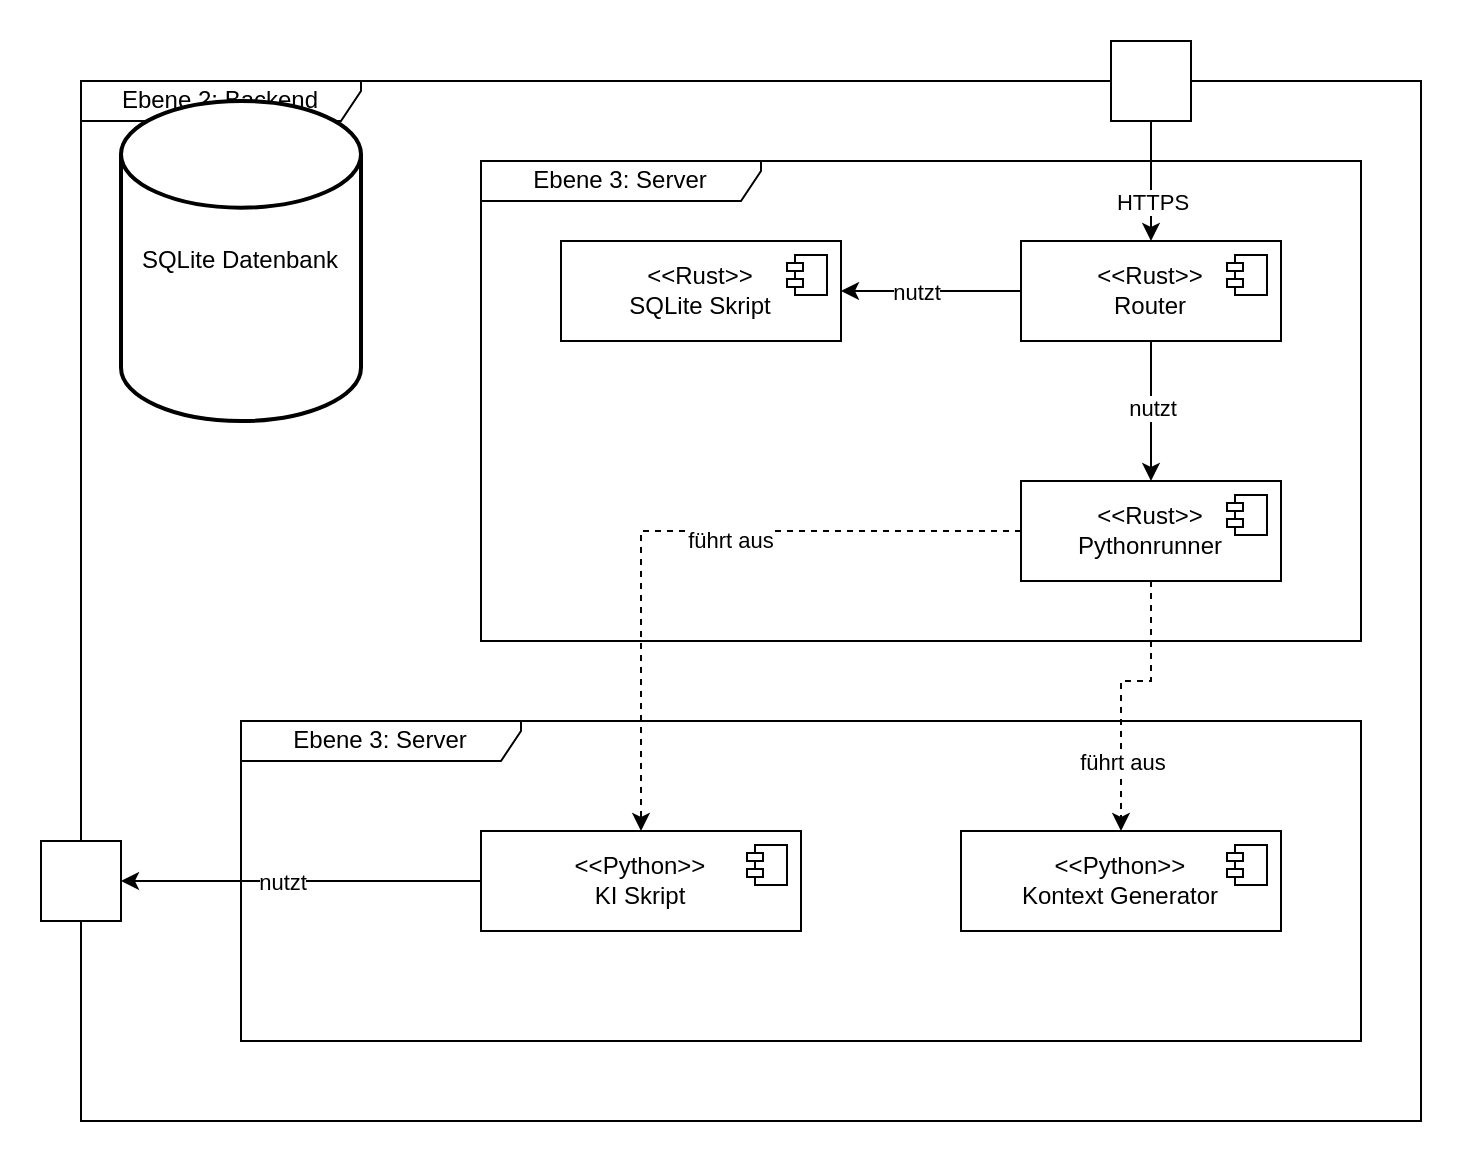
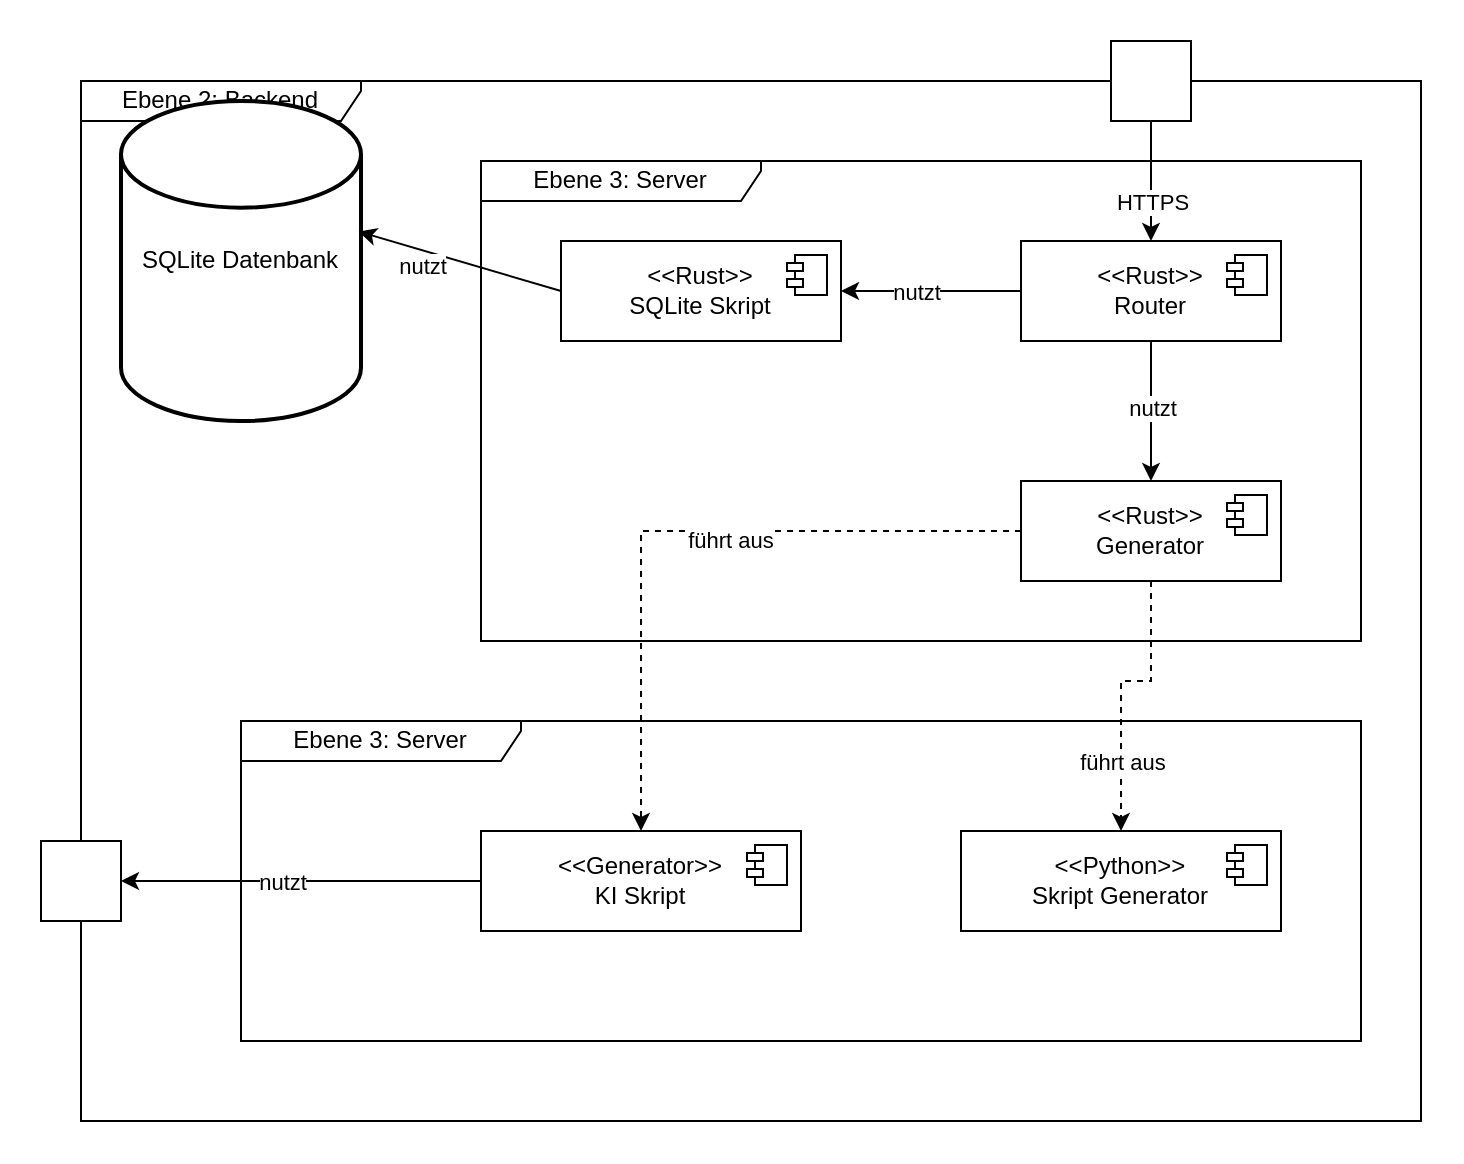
none -> (466, 263)
(1151, 531) -> (1151, 531)
(641, 881) -> (641, 881)
(1121, 881) -> (1121, 881)
